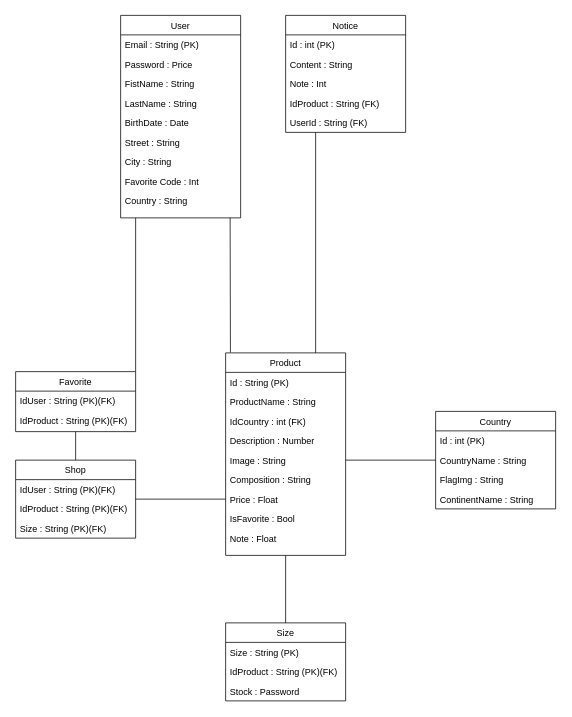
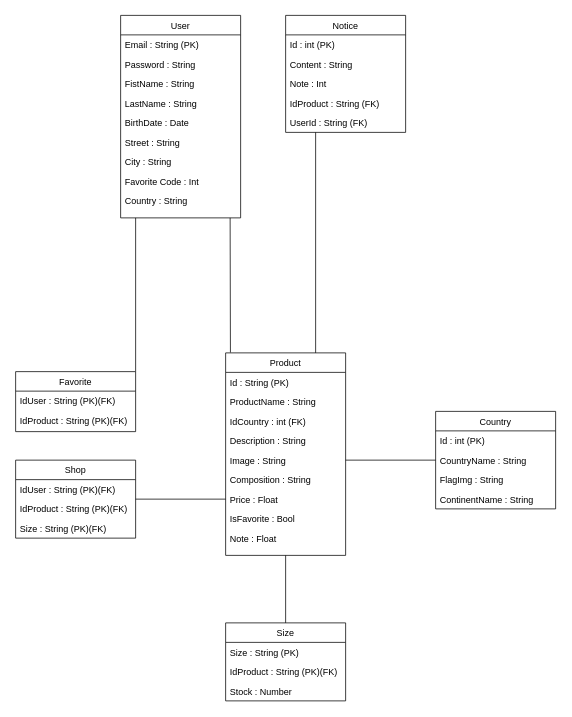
(160, 65) -> (163, 65)
(274, 441) -> (273, 441)
(75, 446) -> none
(266, 692) -> (261, 692)
